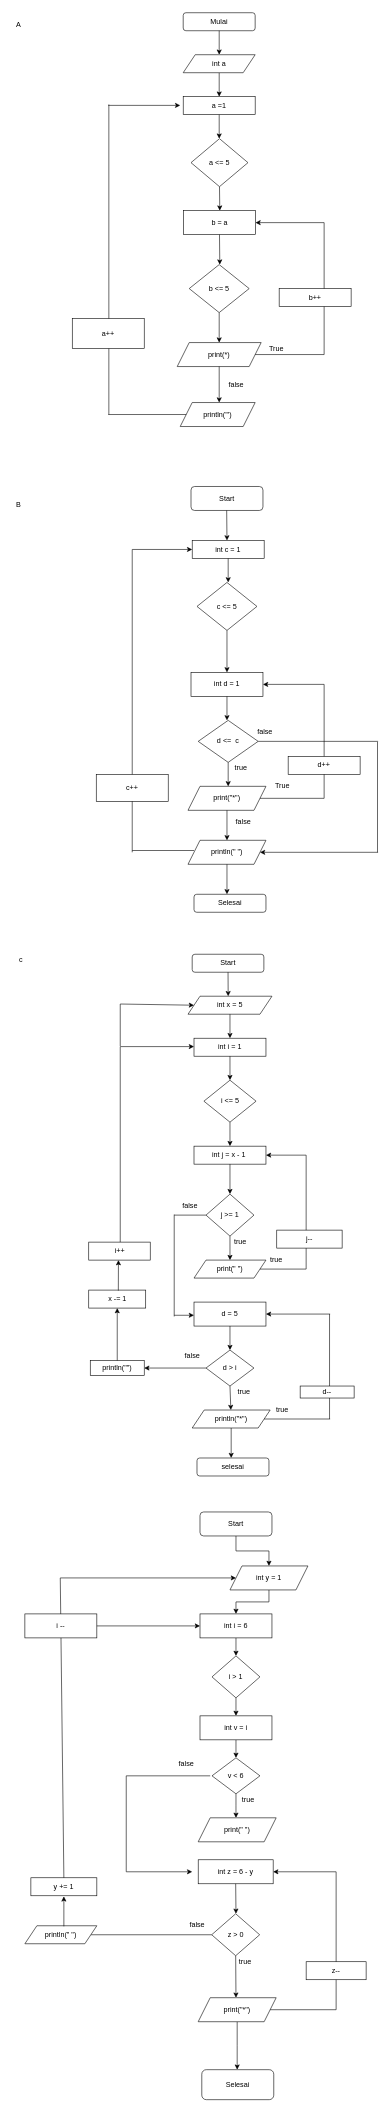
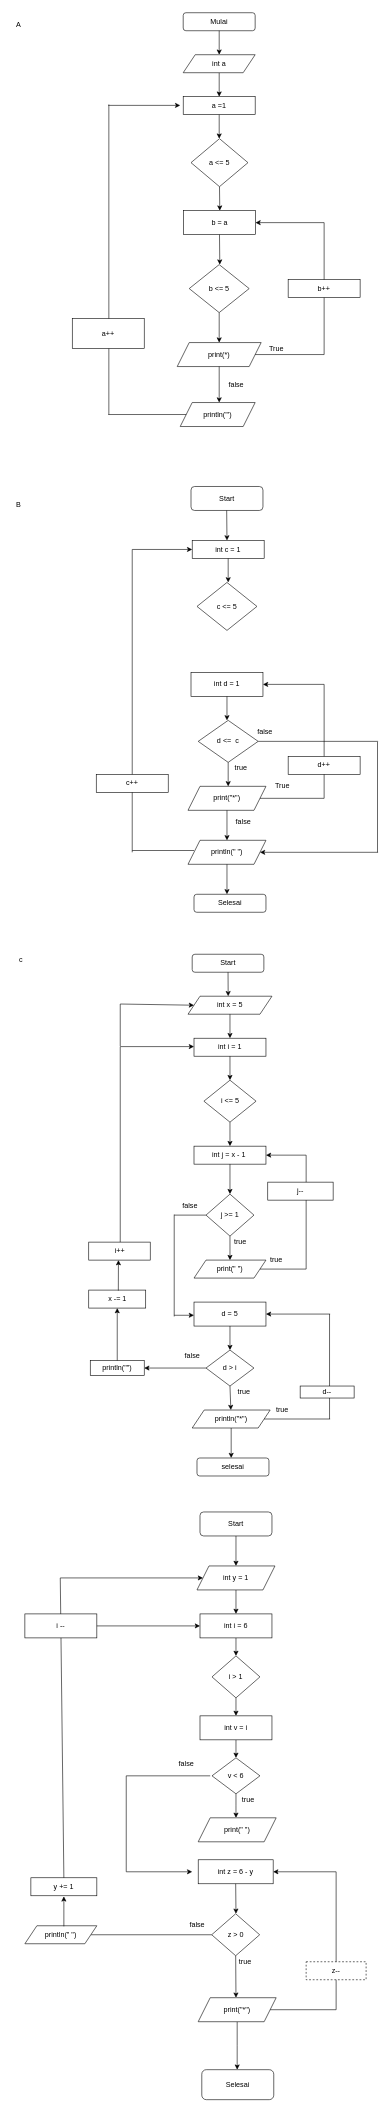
(315, 297) -> (324, 288)
(227, 666) -> none
(132, 788) -> (132, 783)
(310, 1239) -> (301, 1191)
(269, 1578) -> (236, 1578)
(336, 1971) -> (336, 1971)
